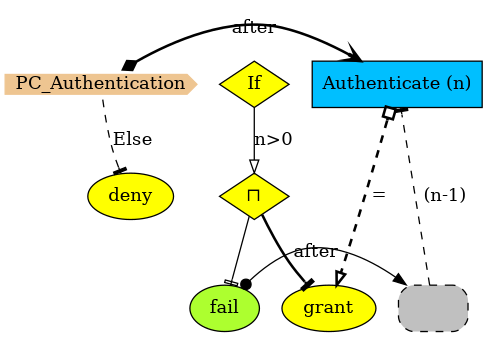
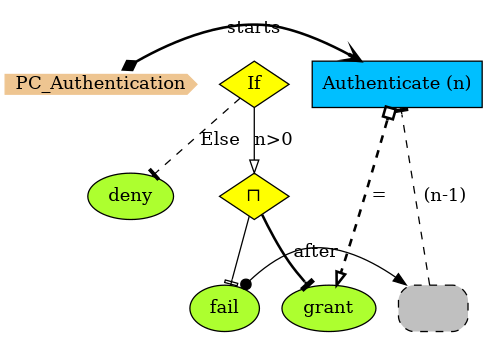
(254, 28) -> (254, 28)
(109, 134) -> (199, 135)
(131, 196) -> (131, 196)
(329, 308) -> (329, 308)
